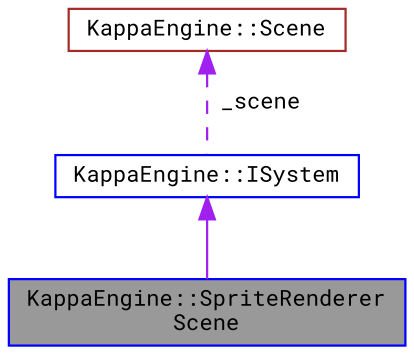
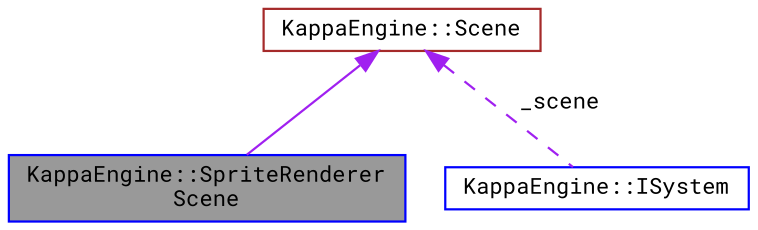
(207, 249) -> (303, 110)
